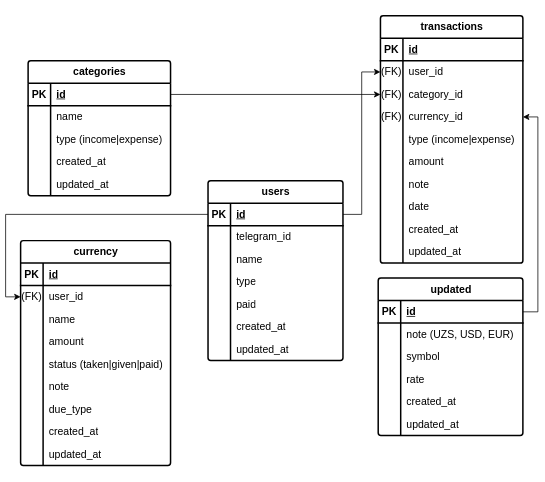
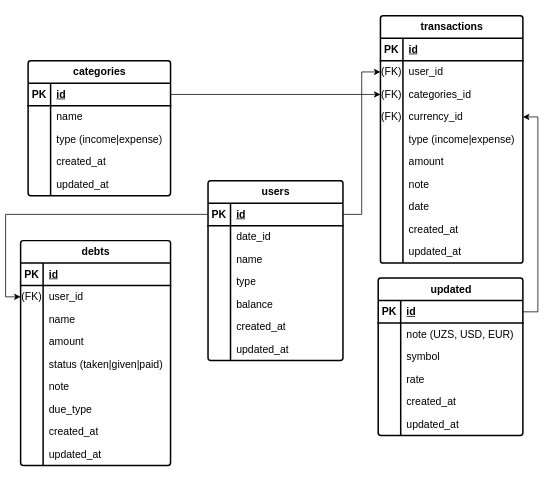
(440, 94) -> (445, 94)
(266, 237) -> (256, 237)
(96, 252) -> (96, 252)
(247, 304) -> (256, 304)
